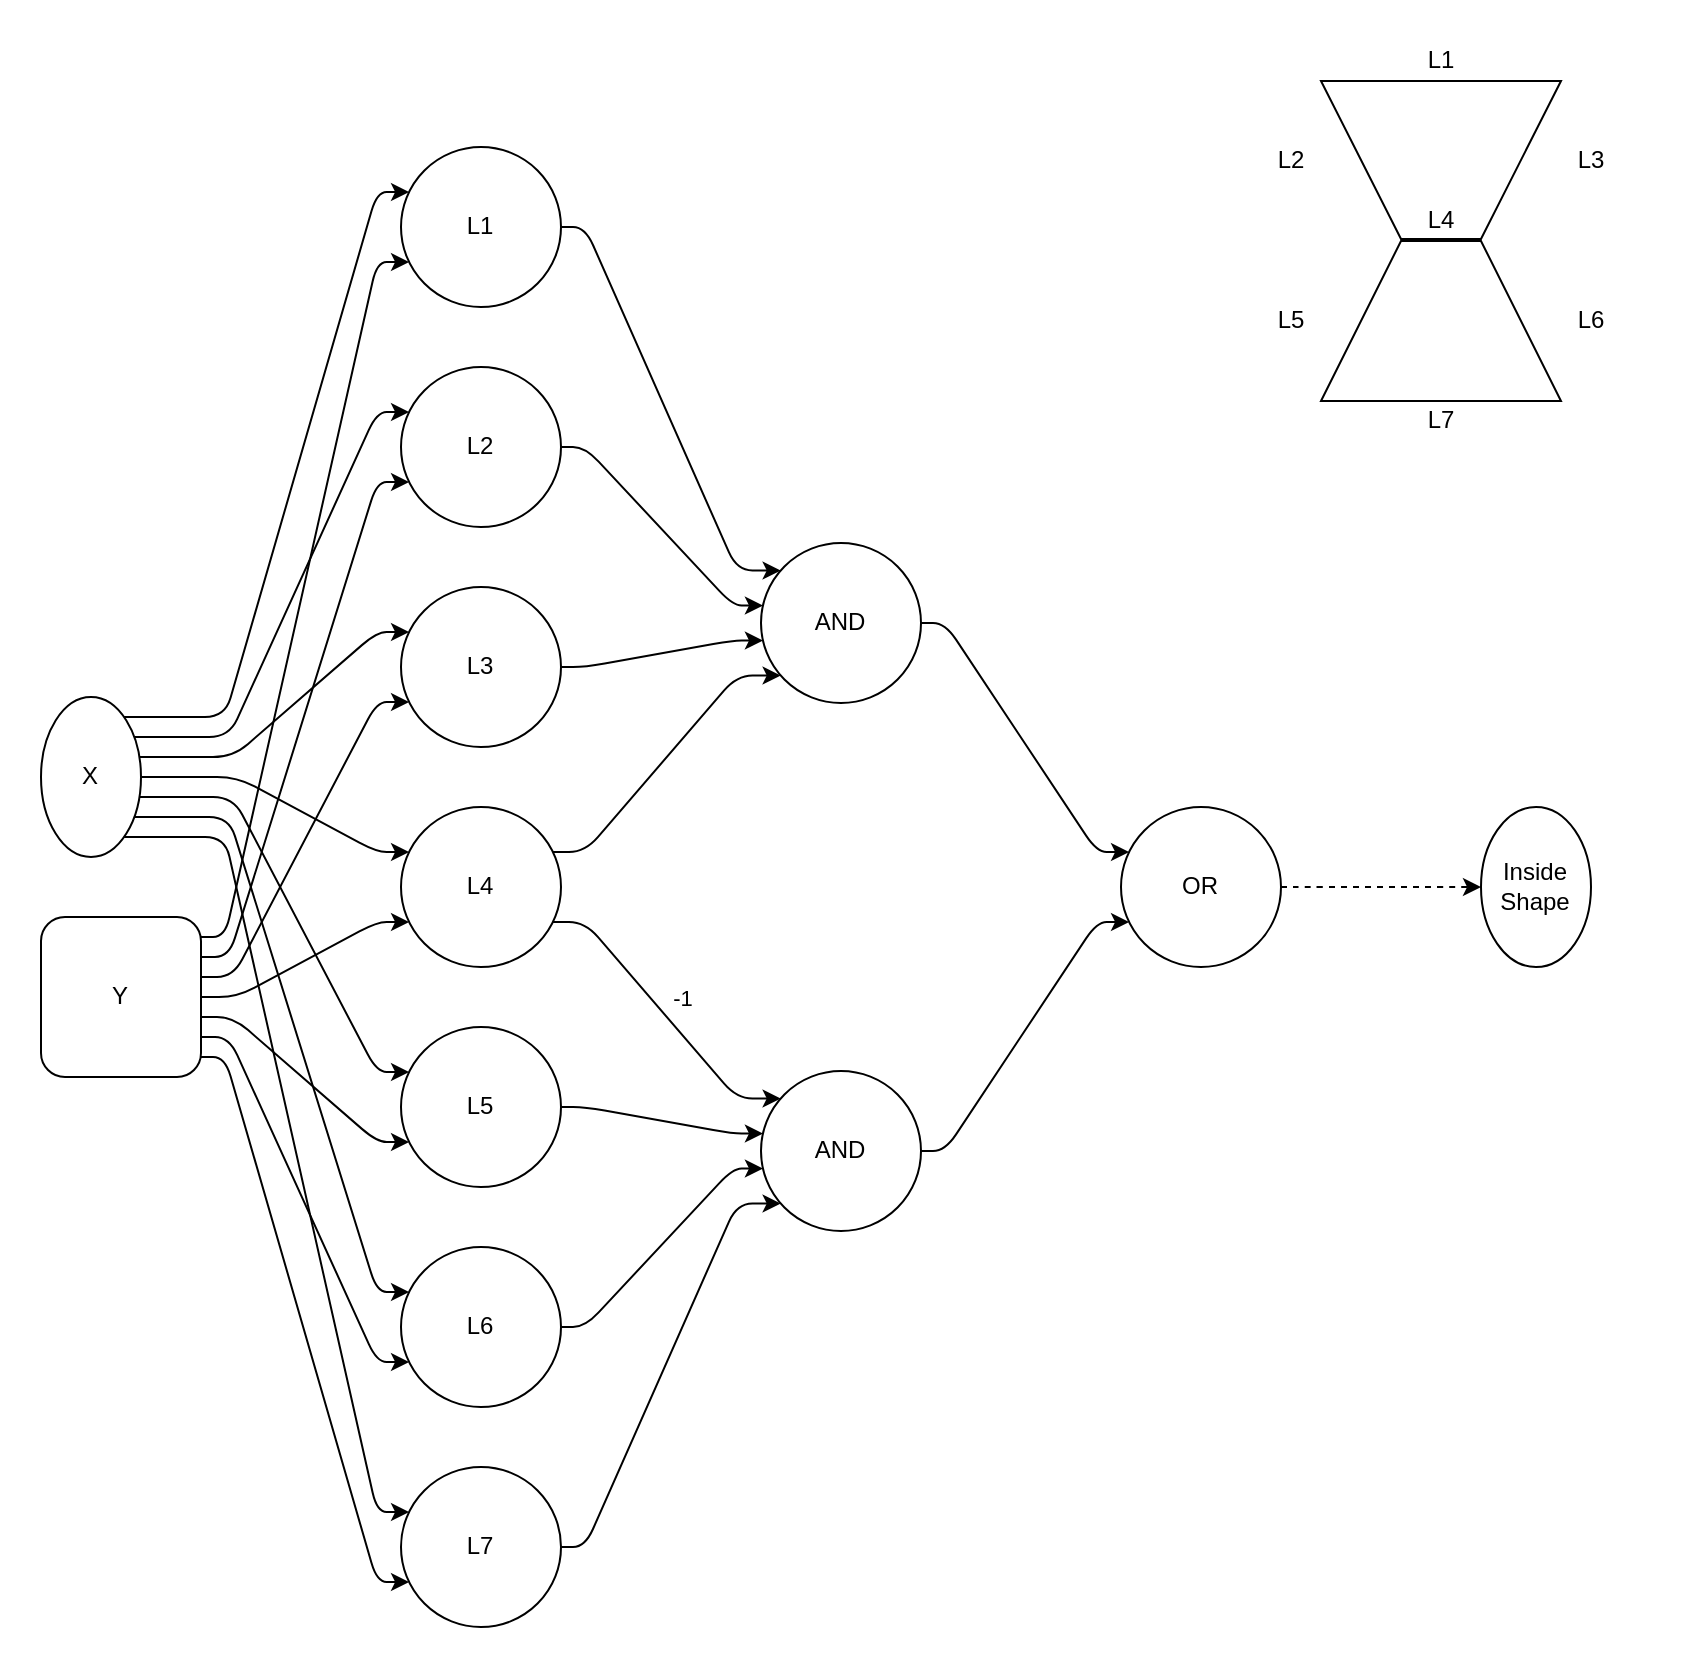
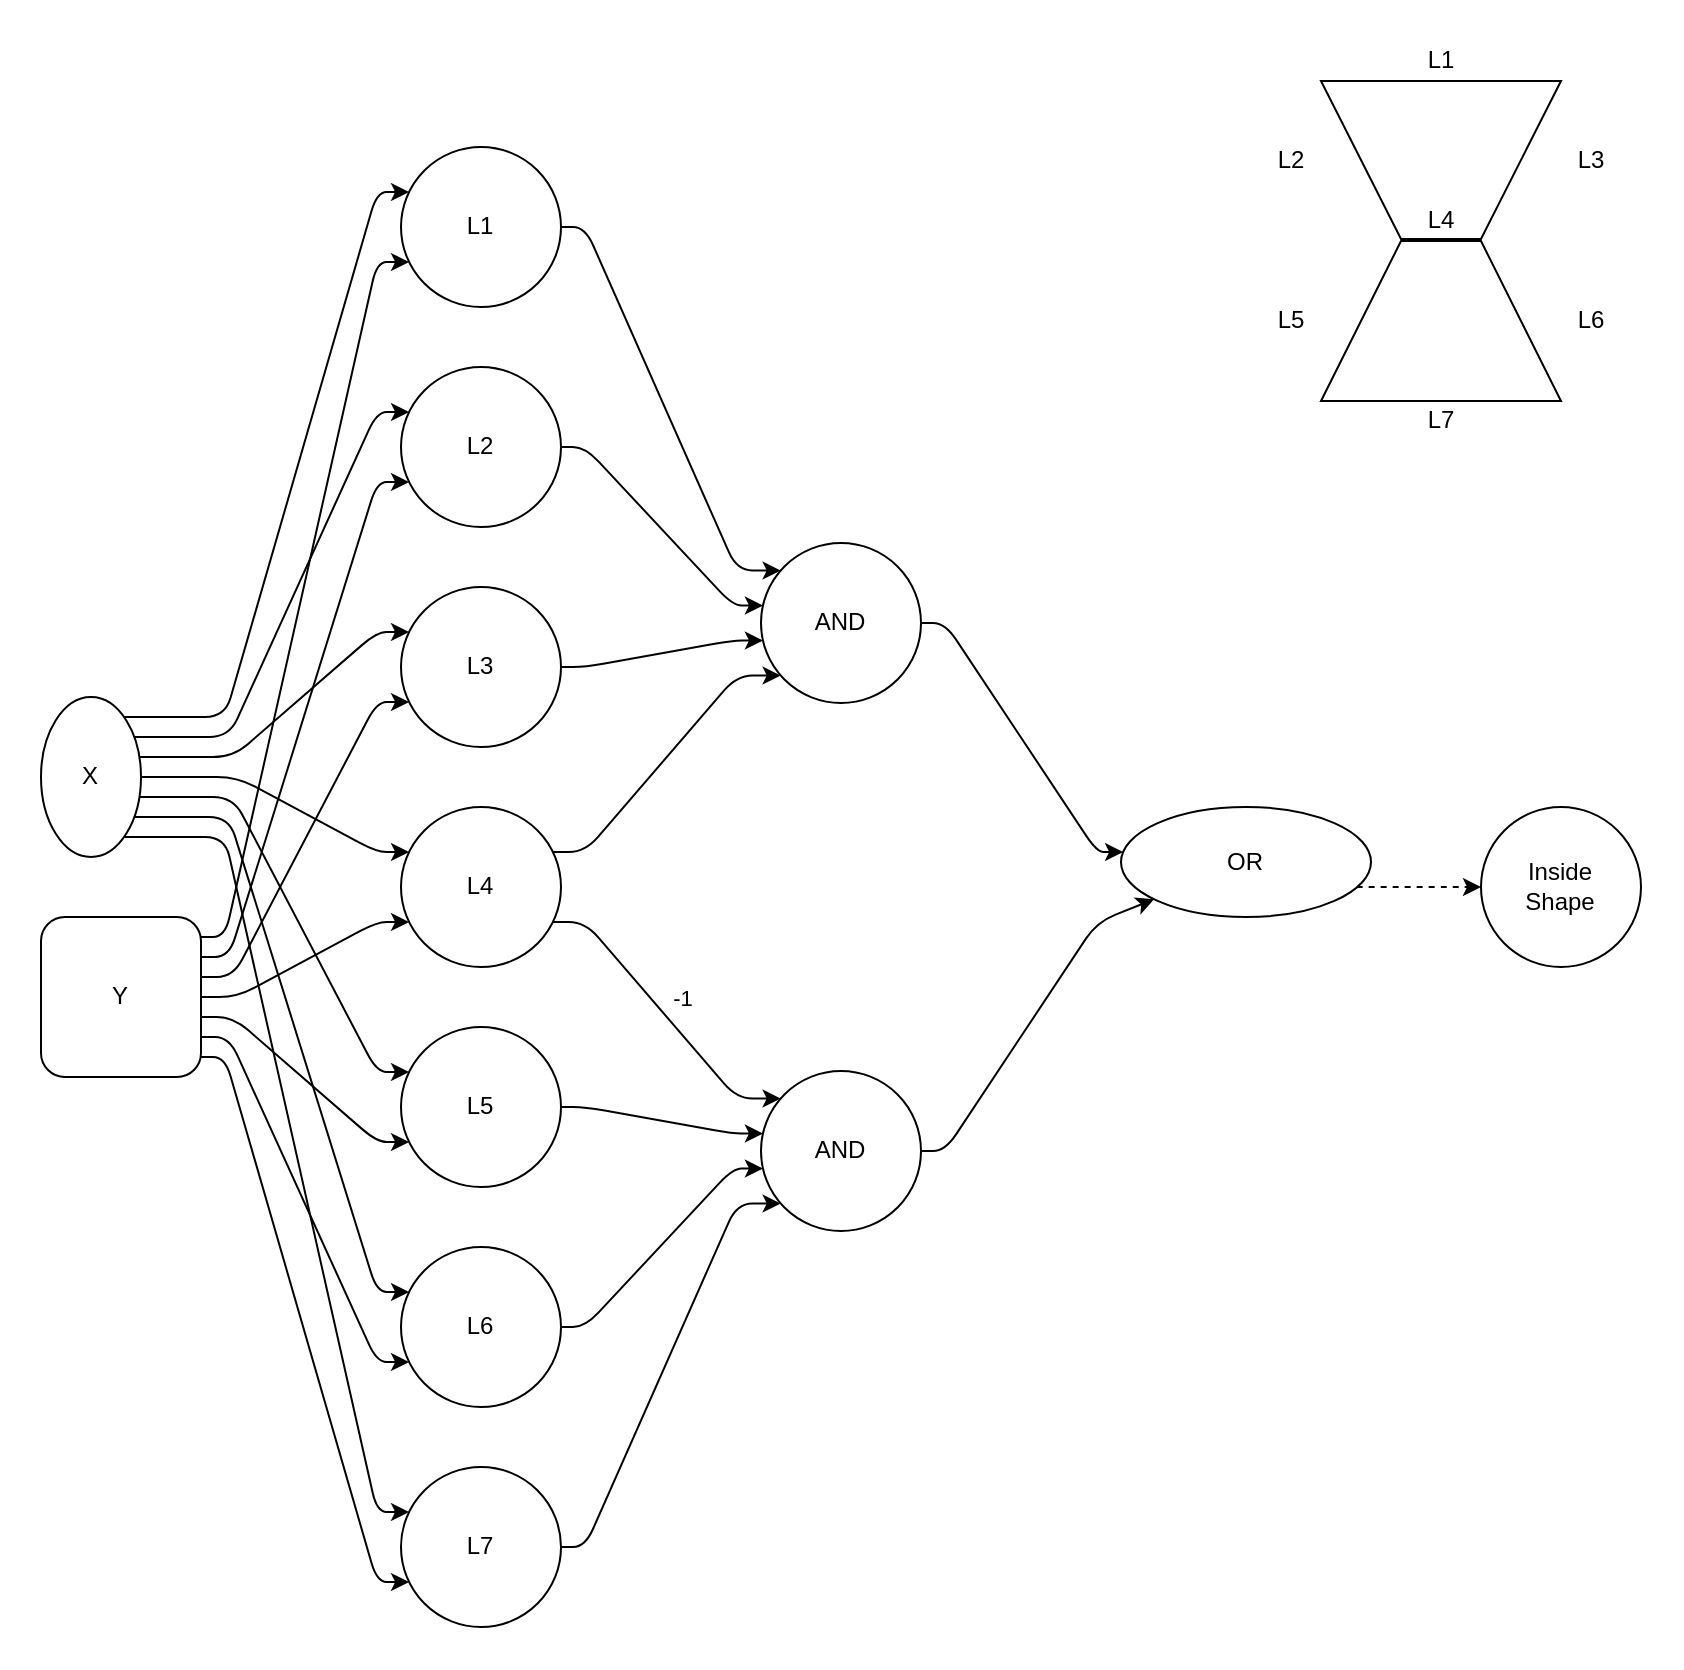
(1201, 887) -> (1246, 862)
(1536, 887) -> (1561, 887)
